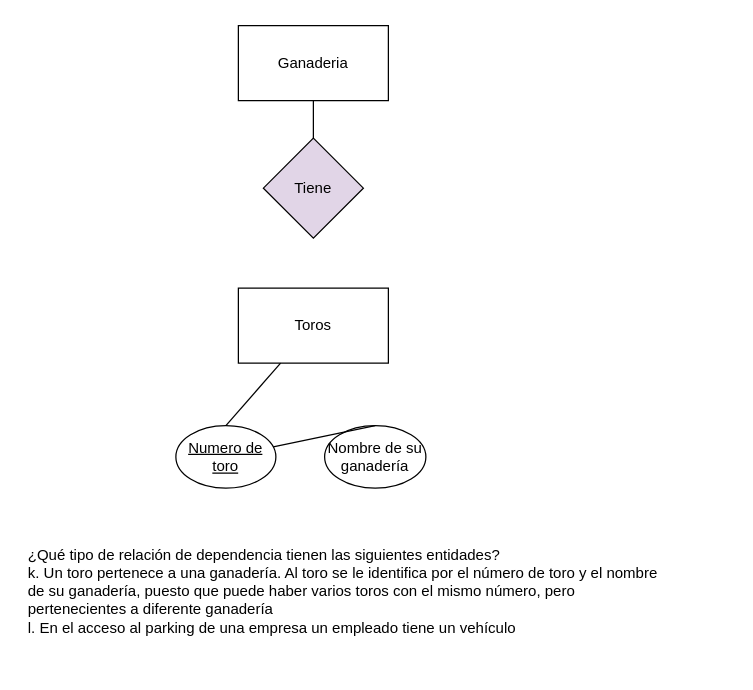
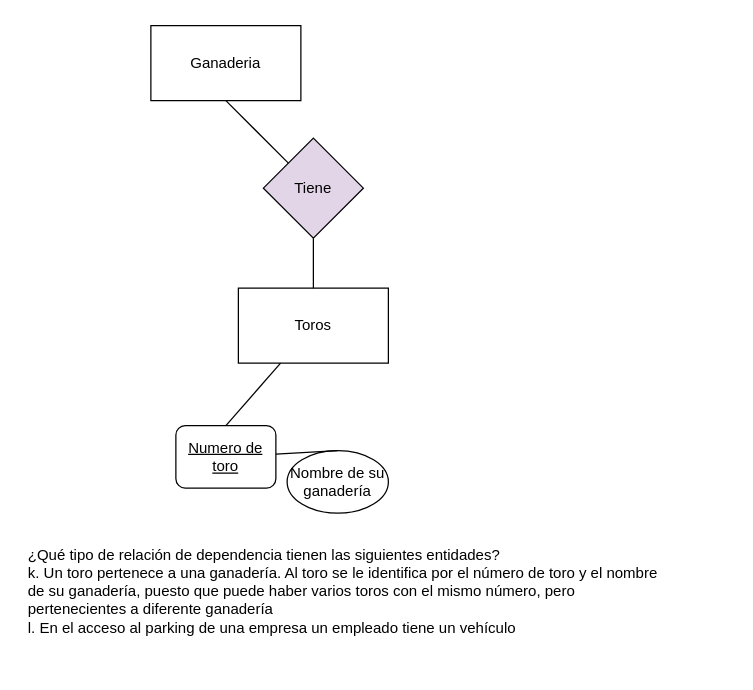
(313, 63) -> (226, 63)
none -> (313, 263)
(226, 457) -> (226, 457)
(375, 457) -> (338, 482)
